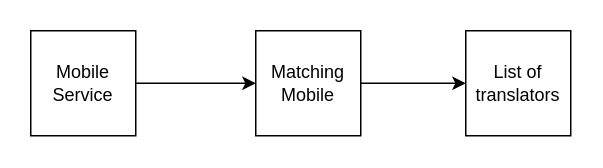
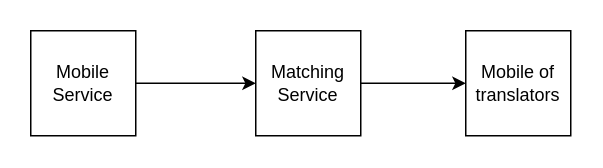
(308, 83) -> (308, 83)
(518, 83) -> (518, 83)
